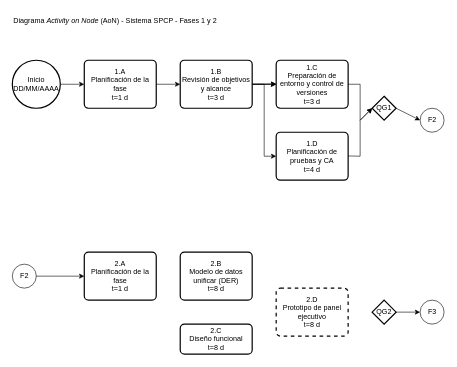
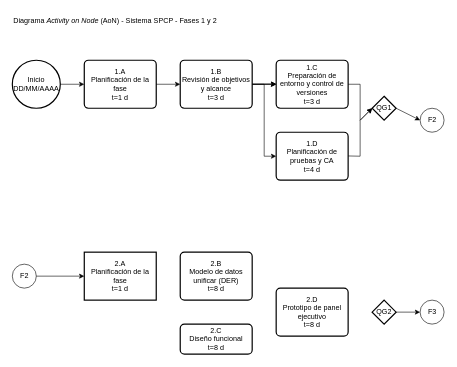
(120, 276) -> (120, 276)
(312, 312) -> (312, 312)
